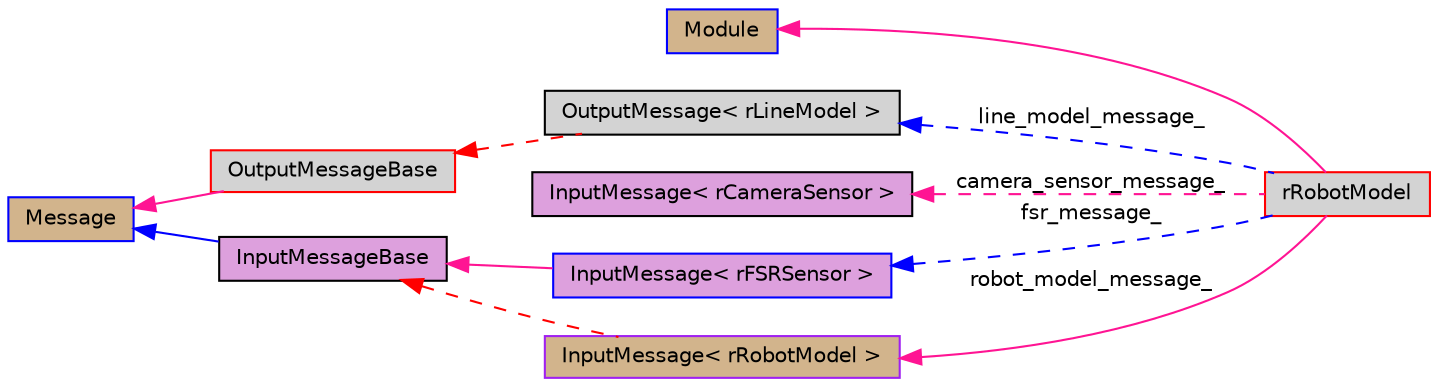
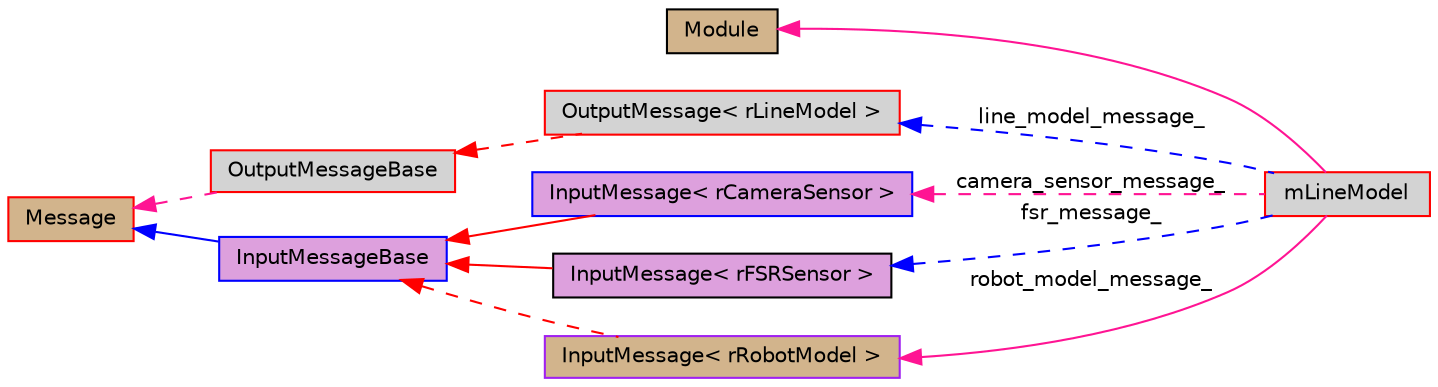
(722, 31) -> (722, 31)
(722, 113) -> (722, 113)
(722, 194) -> (722, 194)
(1347, 194) -> (1347, 194)
(189, 198) -> (189, 198)
(71, 219) -> (71, 219)
none -> (532, 226)
(333, 259) -> (333, 259)
(511, 266) -> (511, 266)
(722, 276) -> (722, 276)
